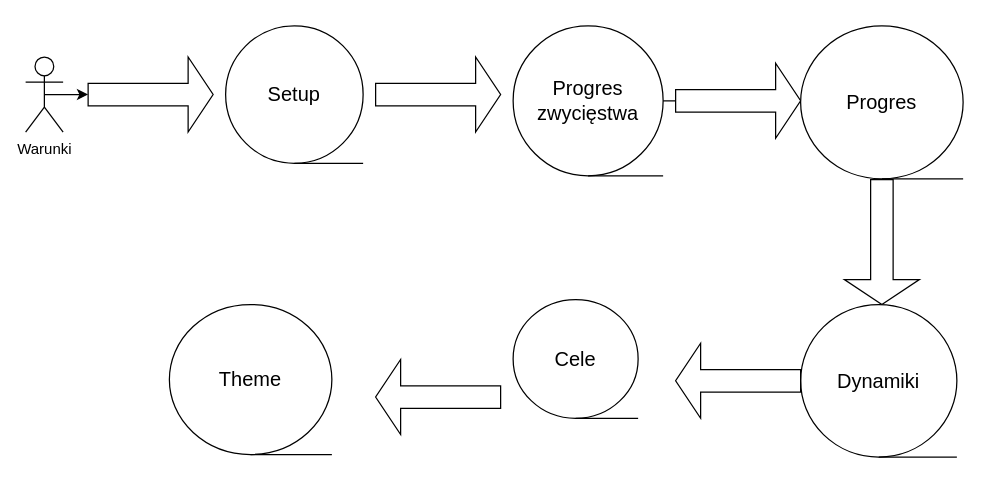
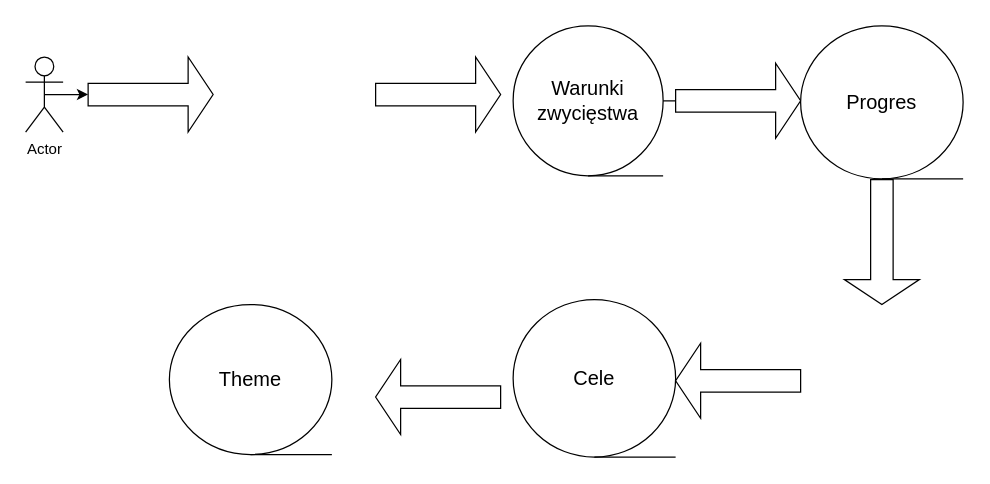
(294, 94) -> none
(588, 101) -> (588, 101)
(45, 150) -> (45, 150)
(576, 359) -> (594, 378)
(879, 381) -> none
